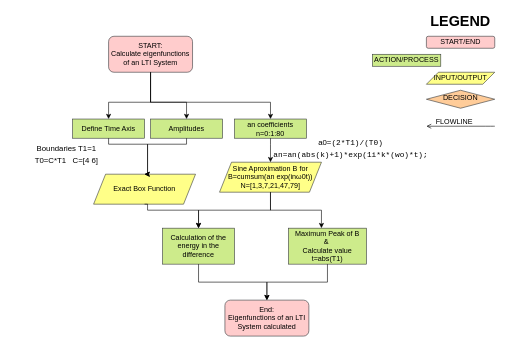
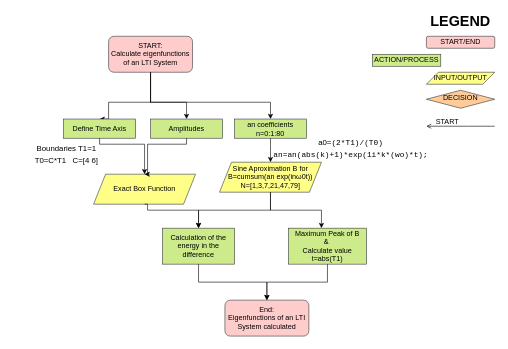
(452, 122) -> (446, 122)
(108, 129) -> (99, 129)
